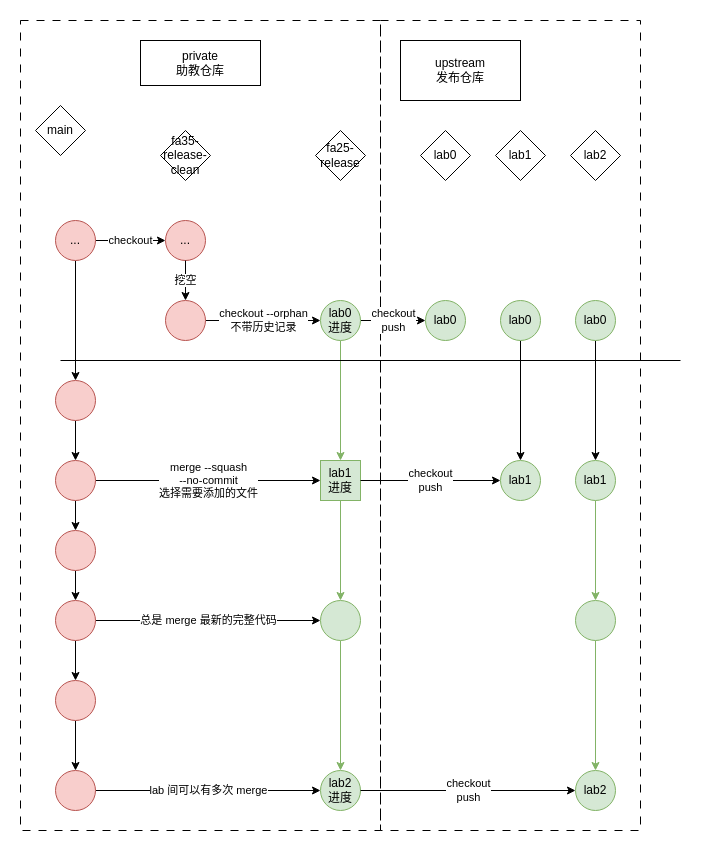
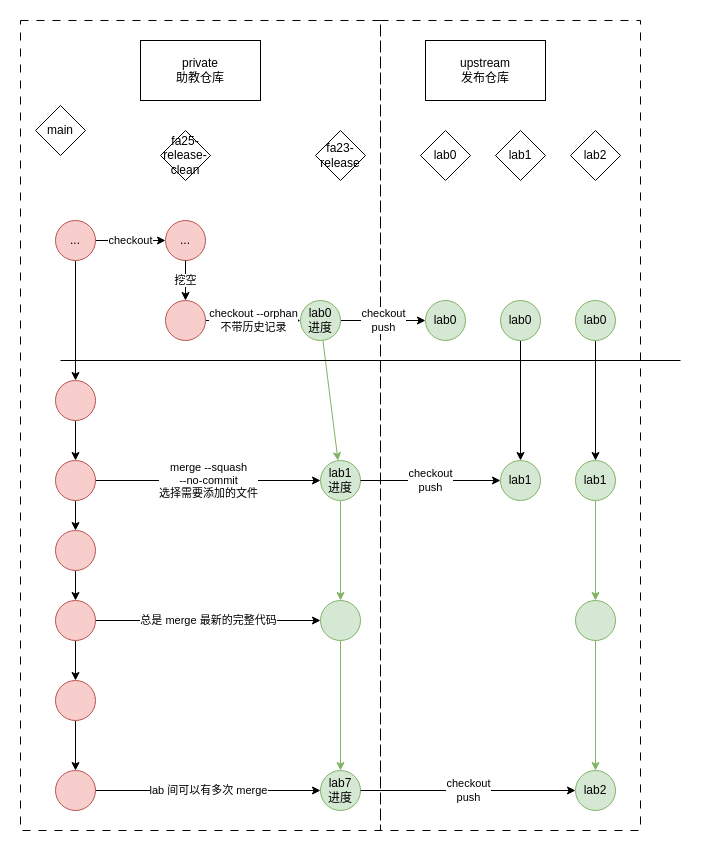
(201, 63) -> (201, 71)
(461, 71) -> (486, 71)
(186, 156) -> (186, 156)
(341, 156) -> (341, 156)
(341, 321) -> (321, 321)
(341, 481) -> (341, 481)
(341, 791) -> (341, 791)
